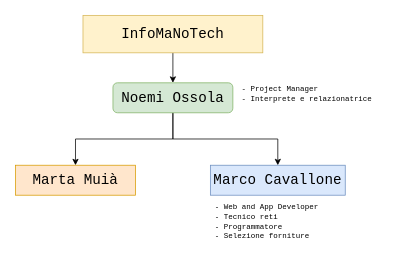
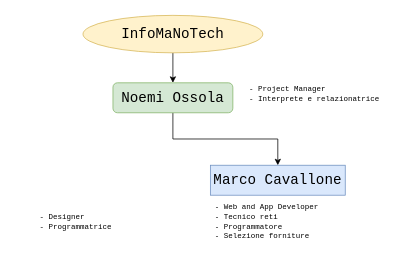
(173, 34) -> (173, 34)
(312, 94) -> (319, 94)
(75, 148) -> none
(75, 180) -> none
none -> (75, 222)
